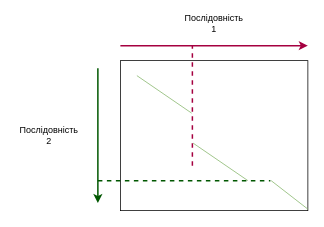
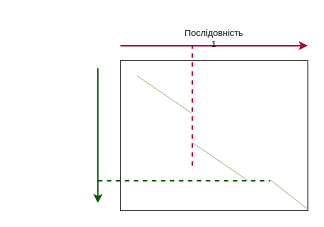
(214, 23) -> (214, 38)
(49, 135) -> none
